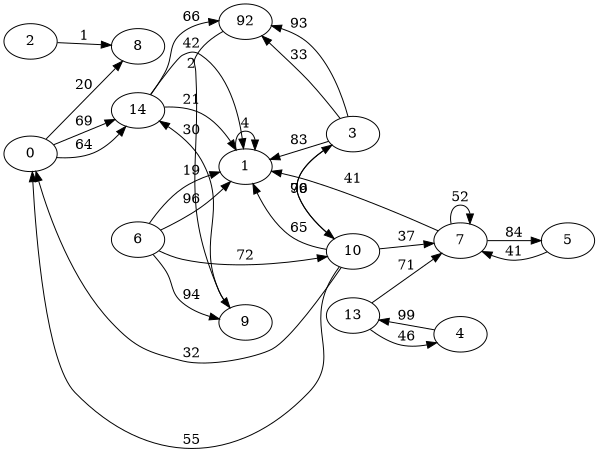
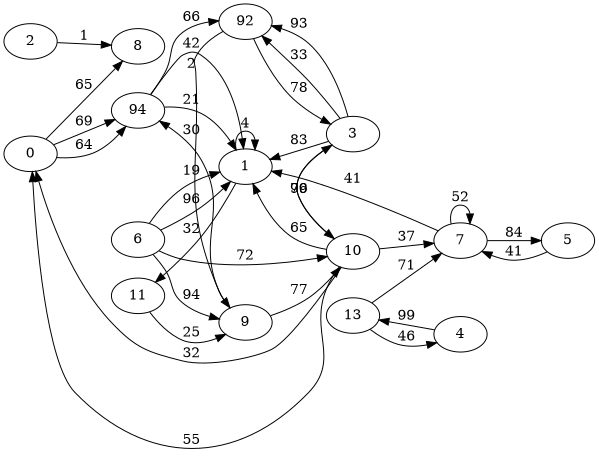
(84, 85) -> (84, 85)
none -> (281, 85)
(138, 110) -> (138, 110)
none -> (138, 296)
none -> (305, 300)
